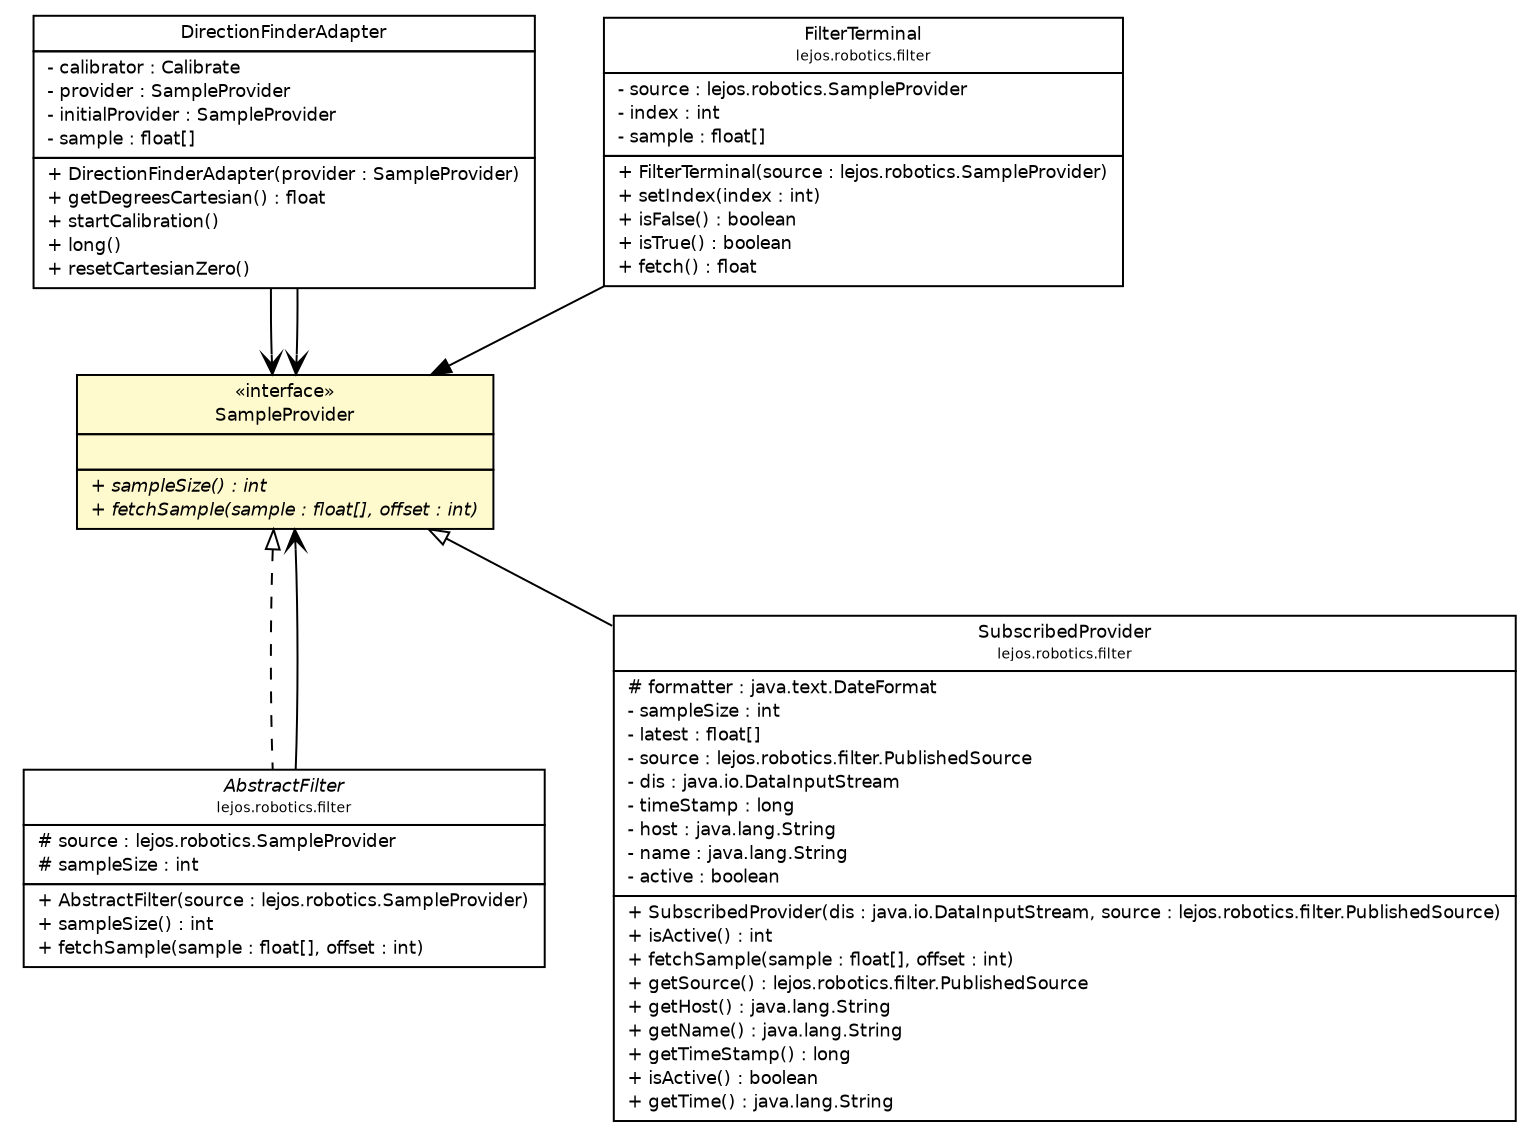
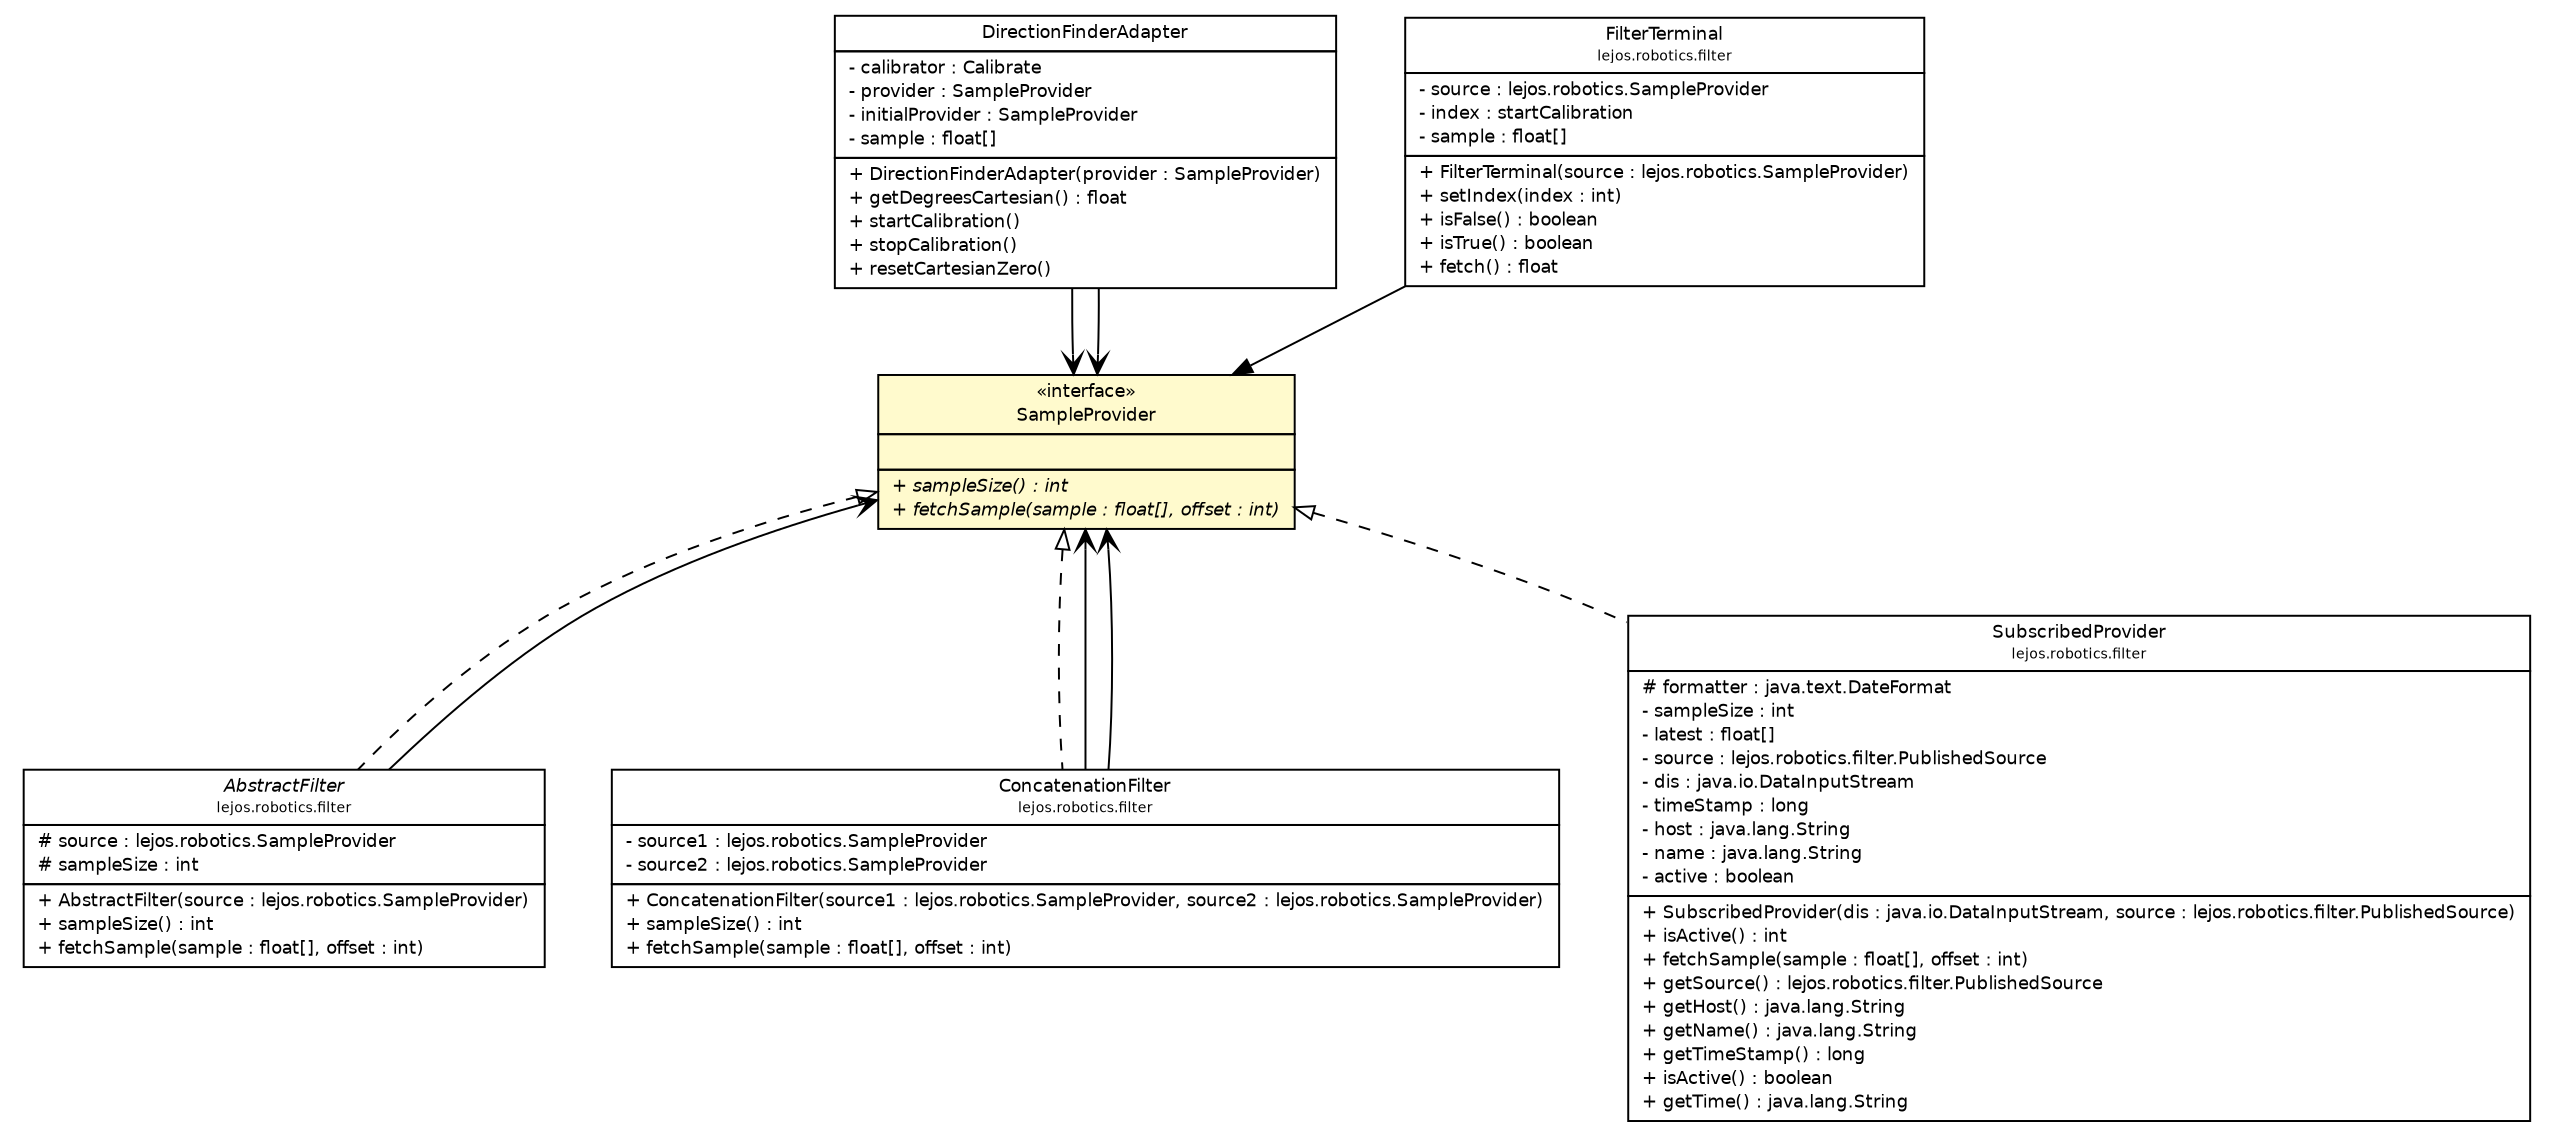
(669, 113) -> (1527, 113)
(85, 246) -> (934, 246)
(529, 582) -> (1472, 563)
none -> (1085, 868)
